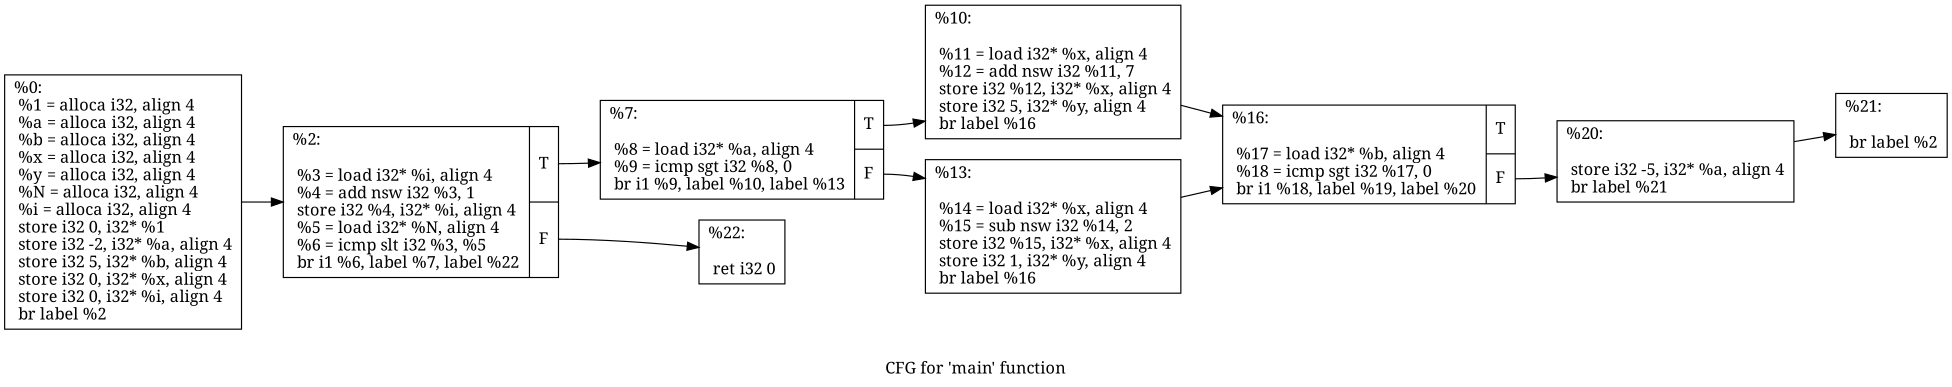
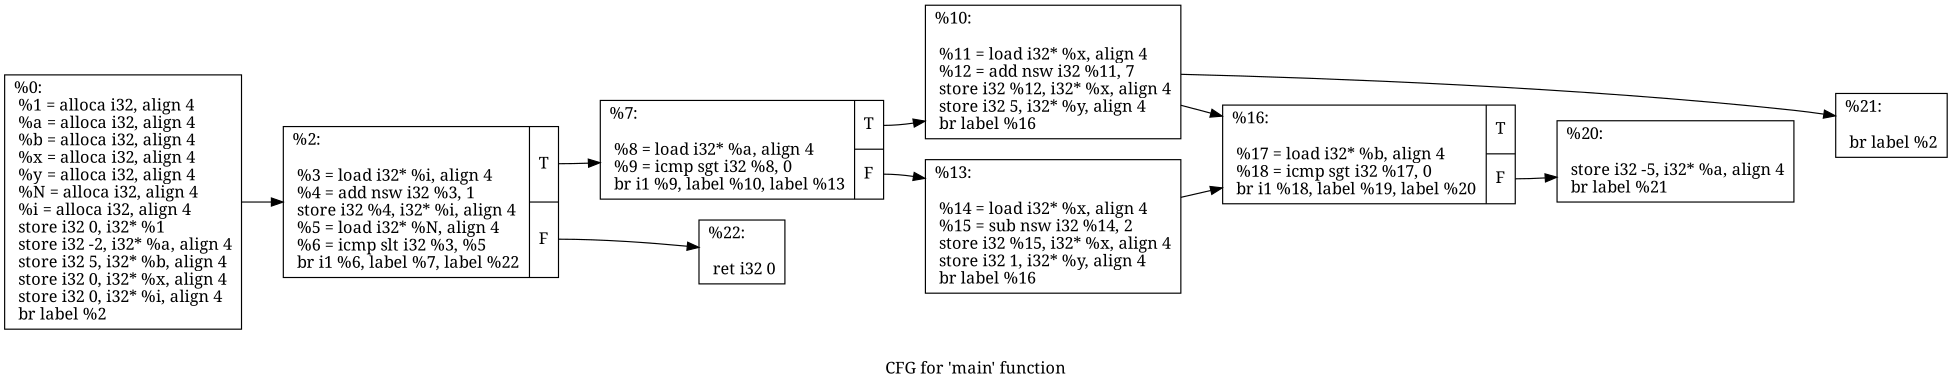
(1809, 139) -> (1503, 87)
